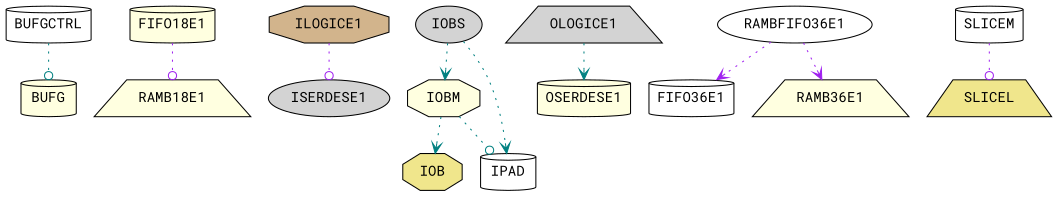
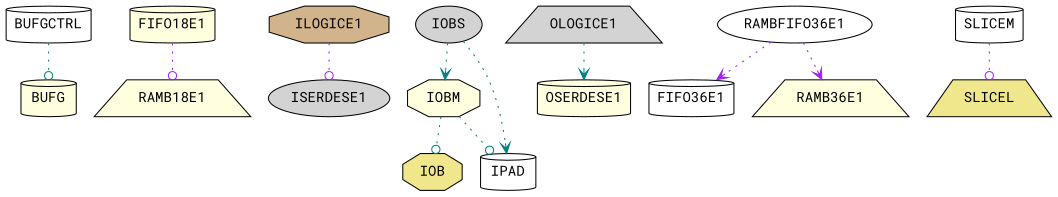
(439, 131) -> (439, 131)
